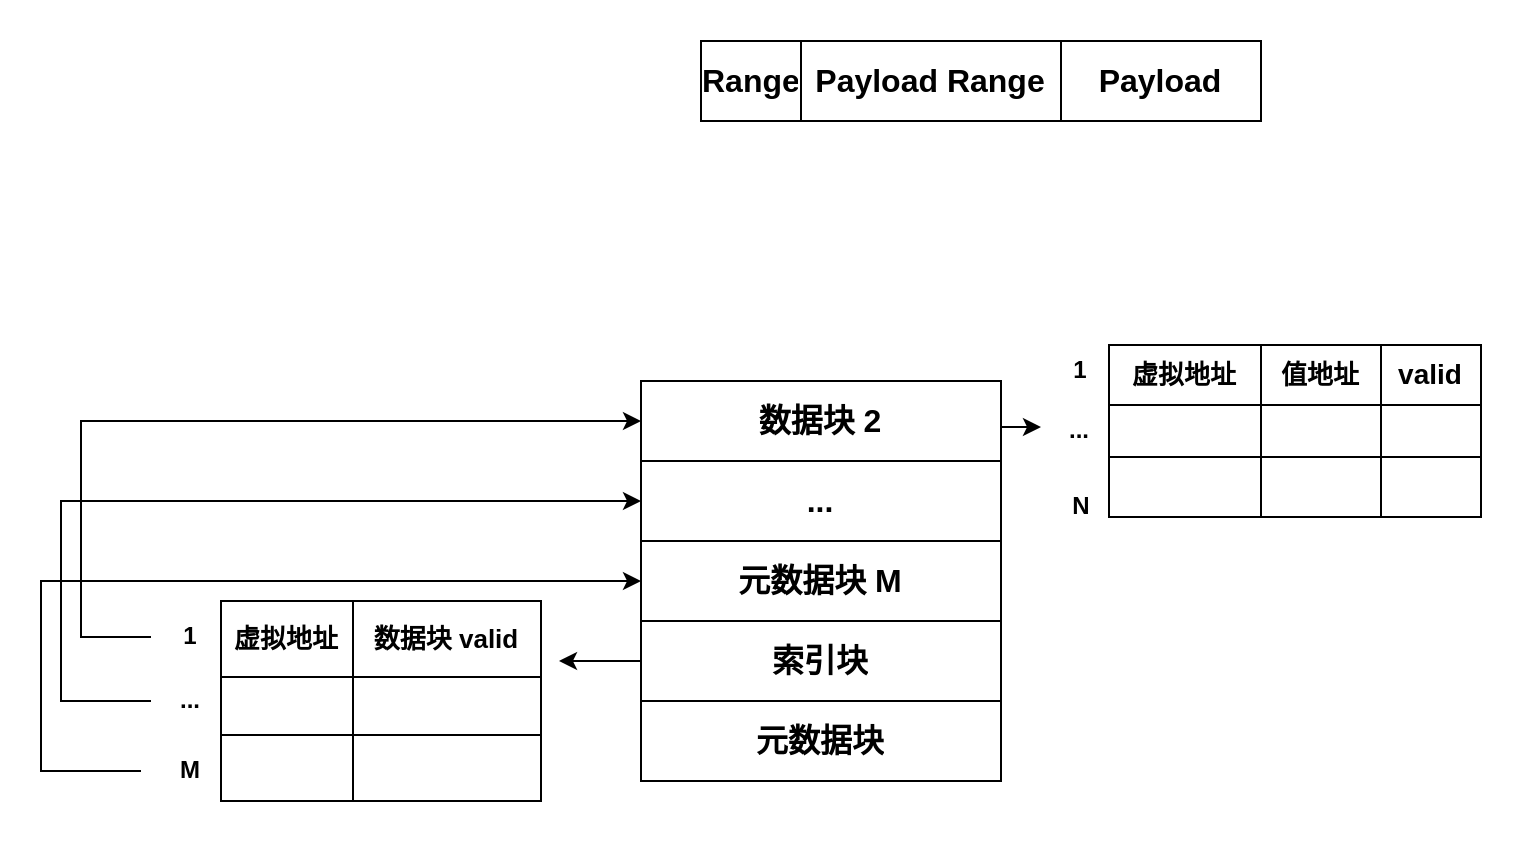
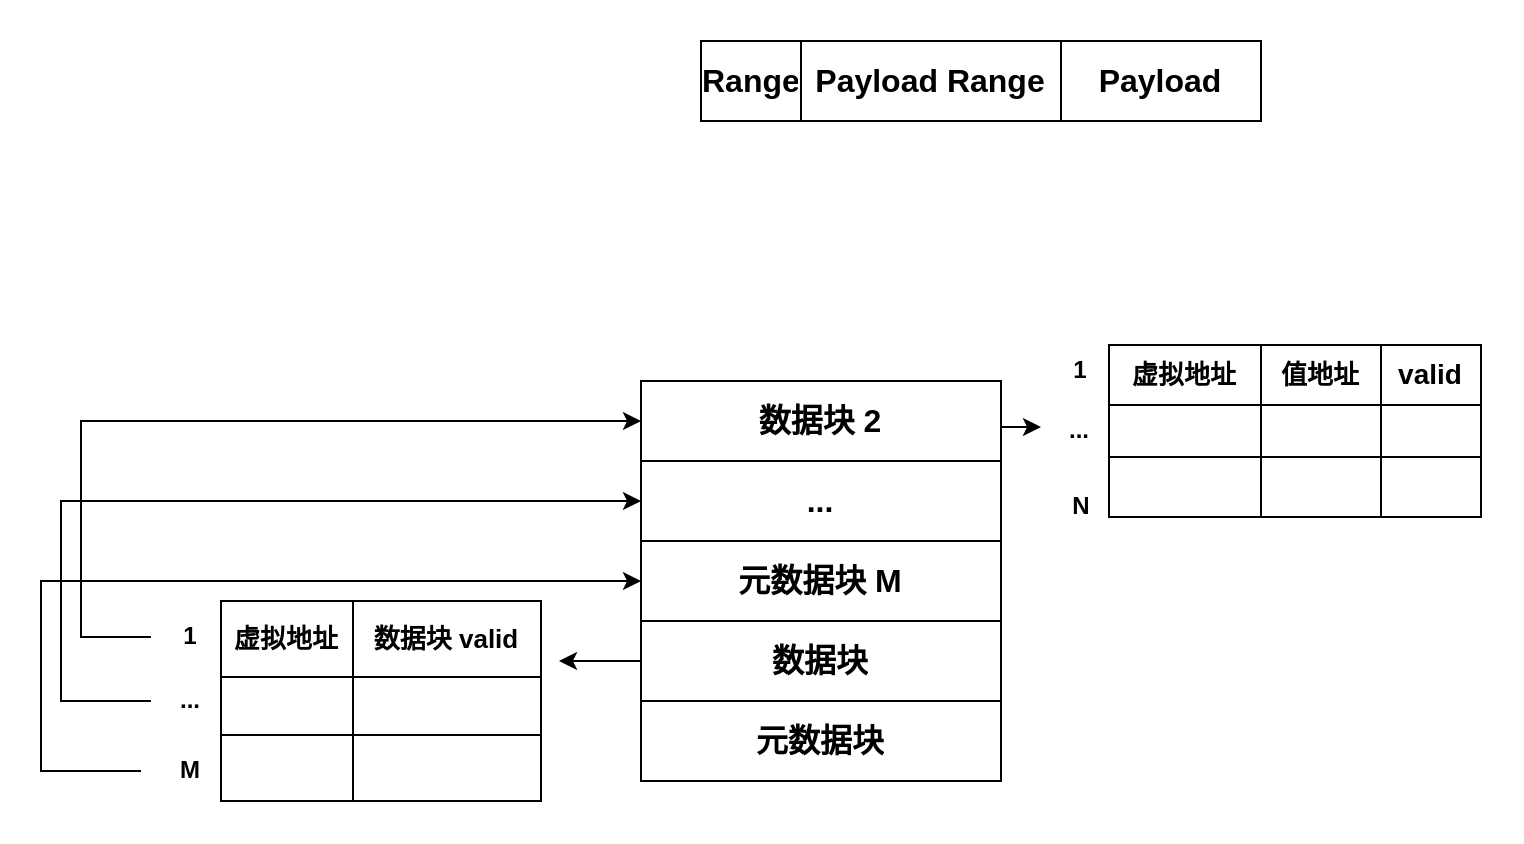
(821, 661) -> (821, 661)
